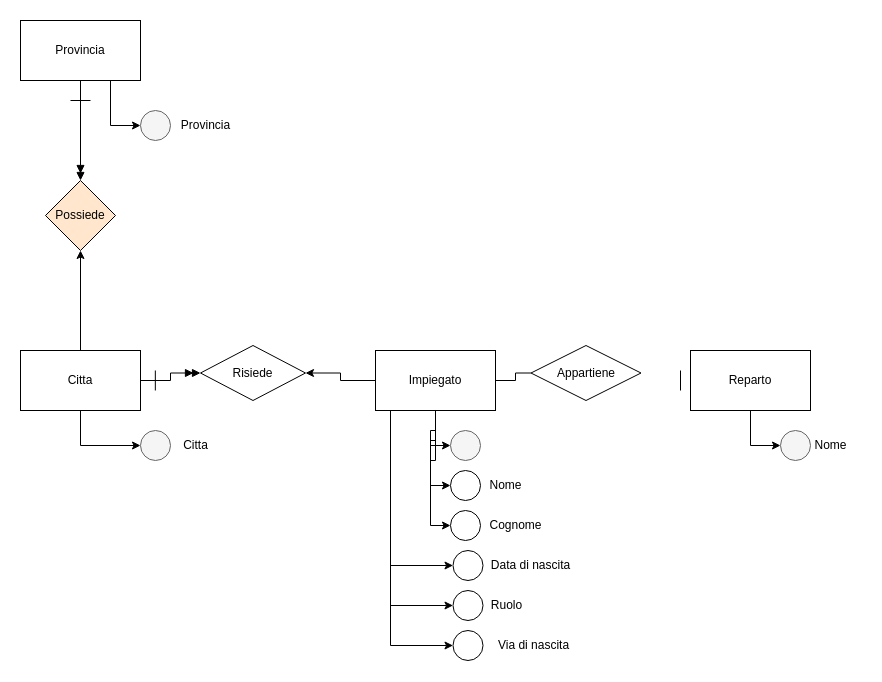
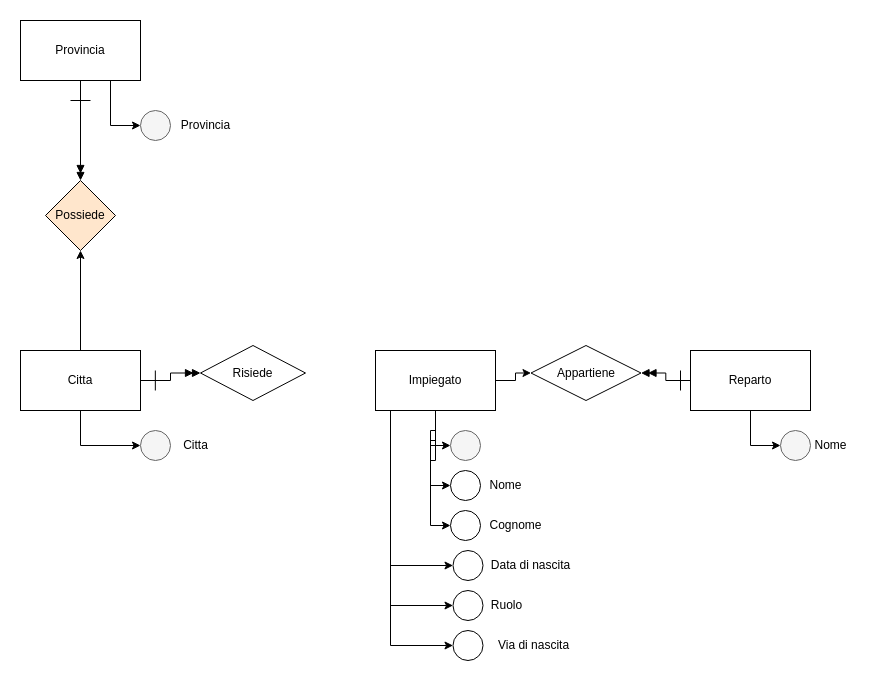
(526, 373) -> (523, 373)
(341, 381) -> none
none -> (670, 381)
